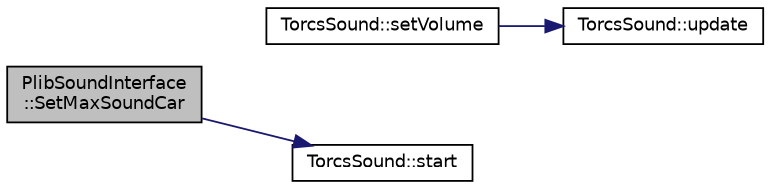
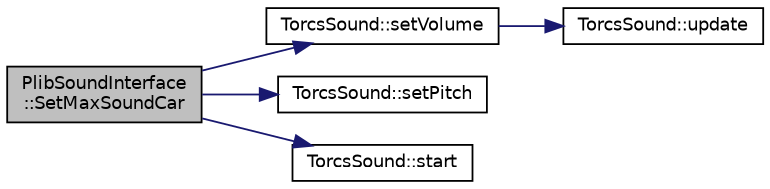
none -> (248, 59)
none -> (382, 94)
